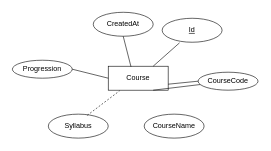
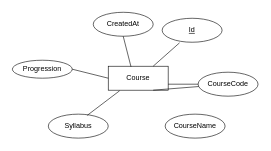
(228, 81) -> (228, 84)
(104, 103) -> (104, 103)
(174, 126) -> (195, 126)
